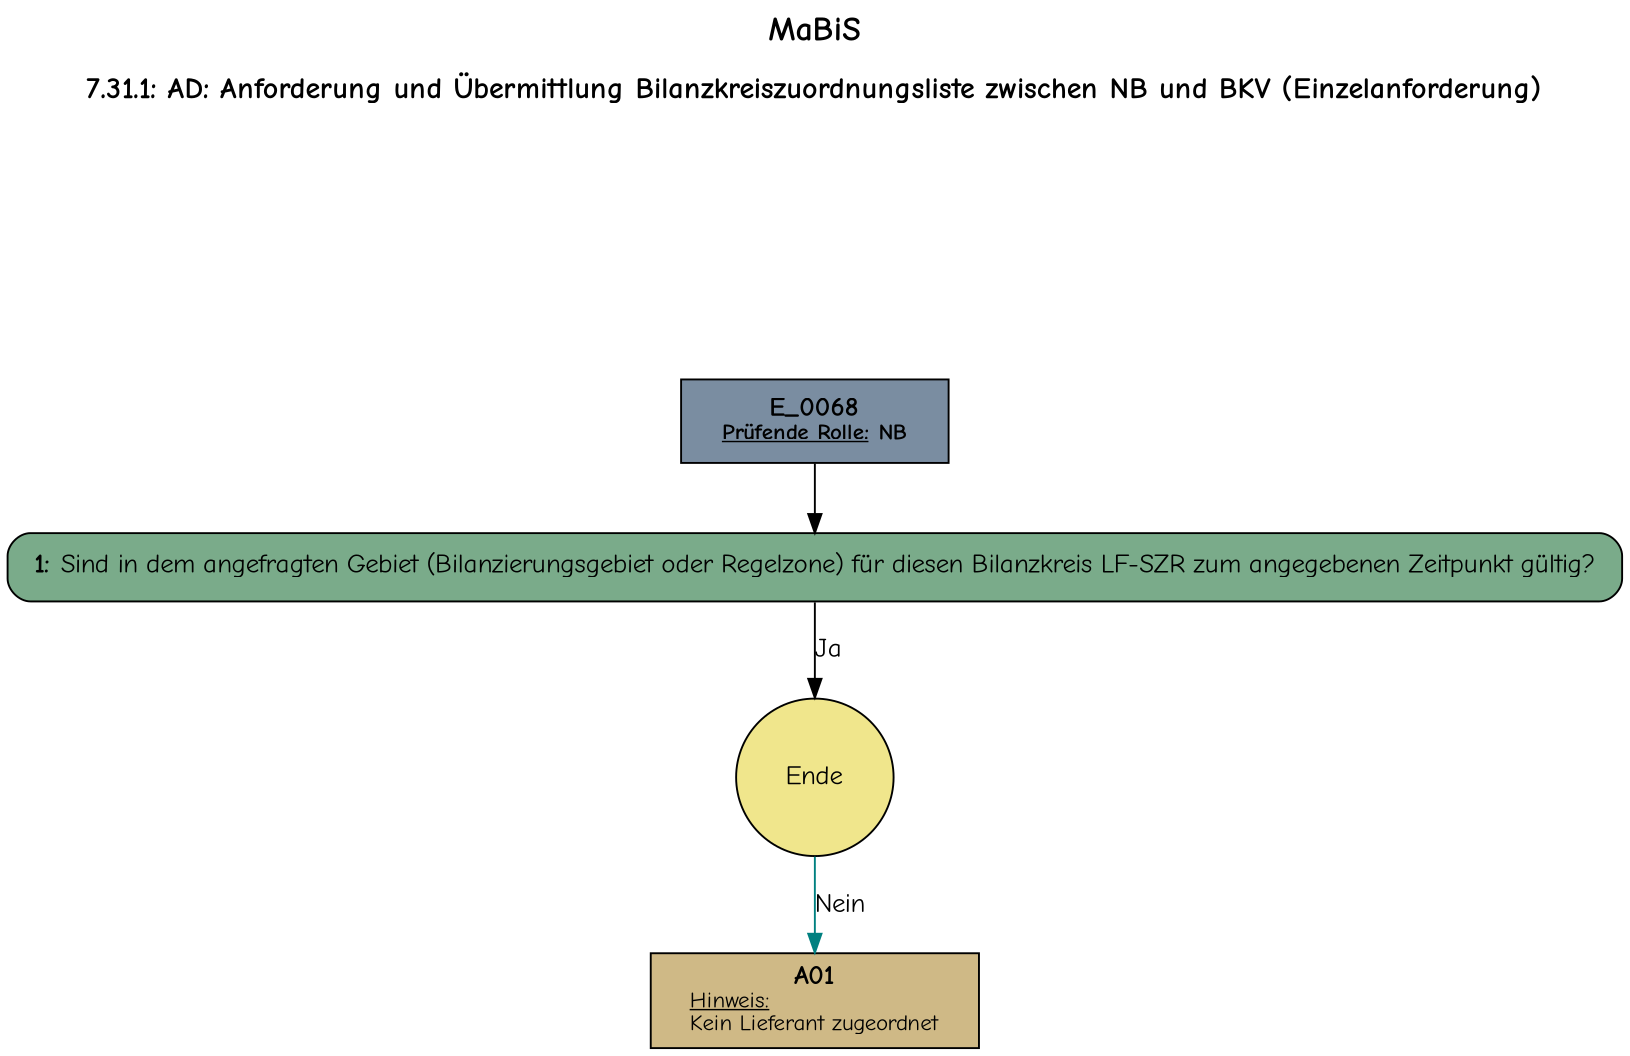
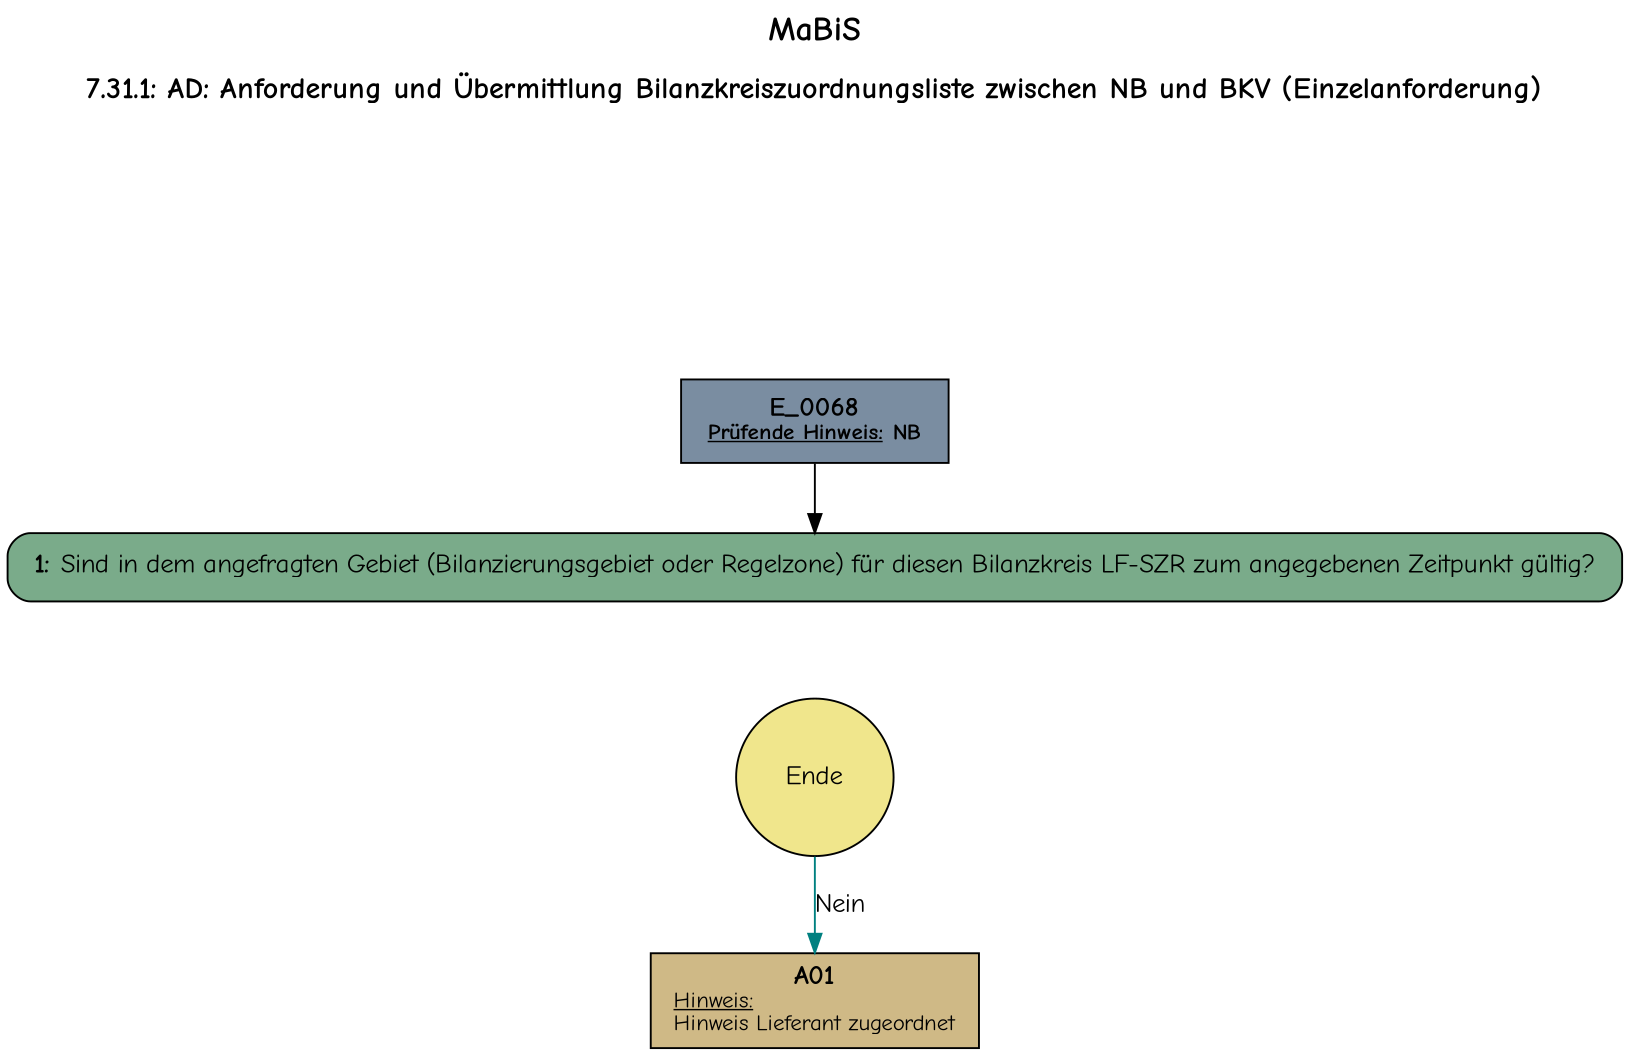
(796, 433) -> (796, 433)
(815, 640) -> none
(815, 1023) -> (815, 1023)
